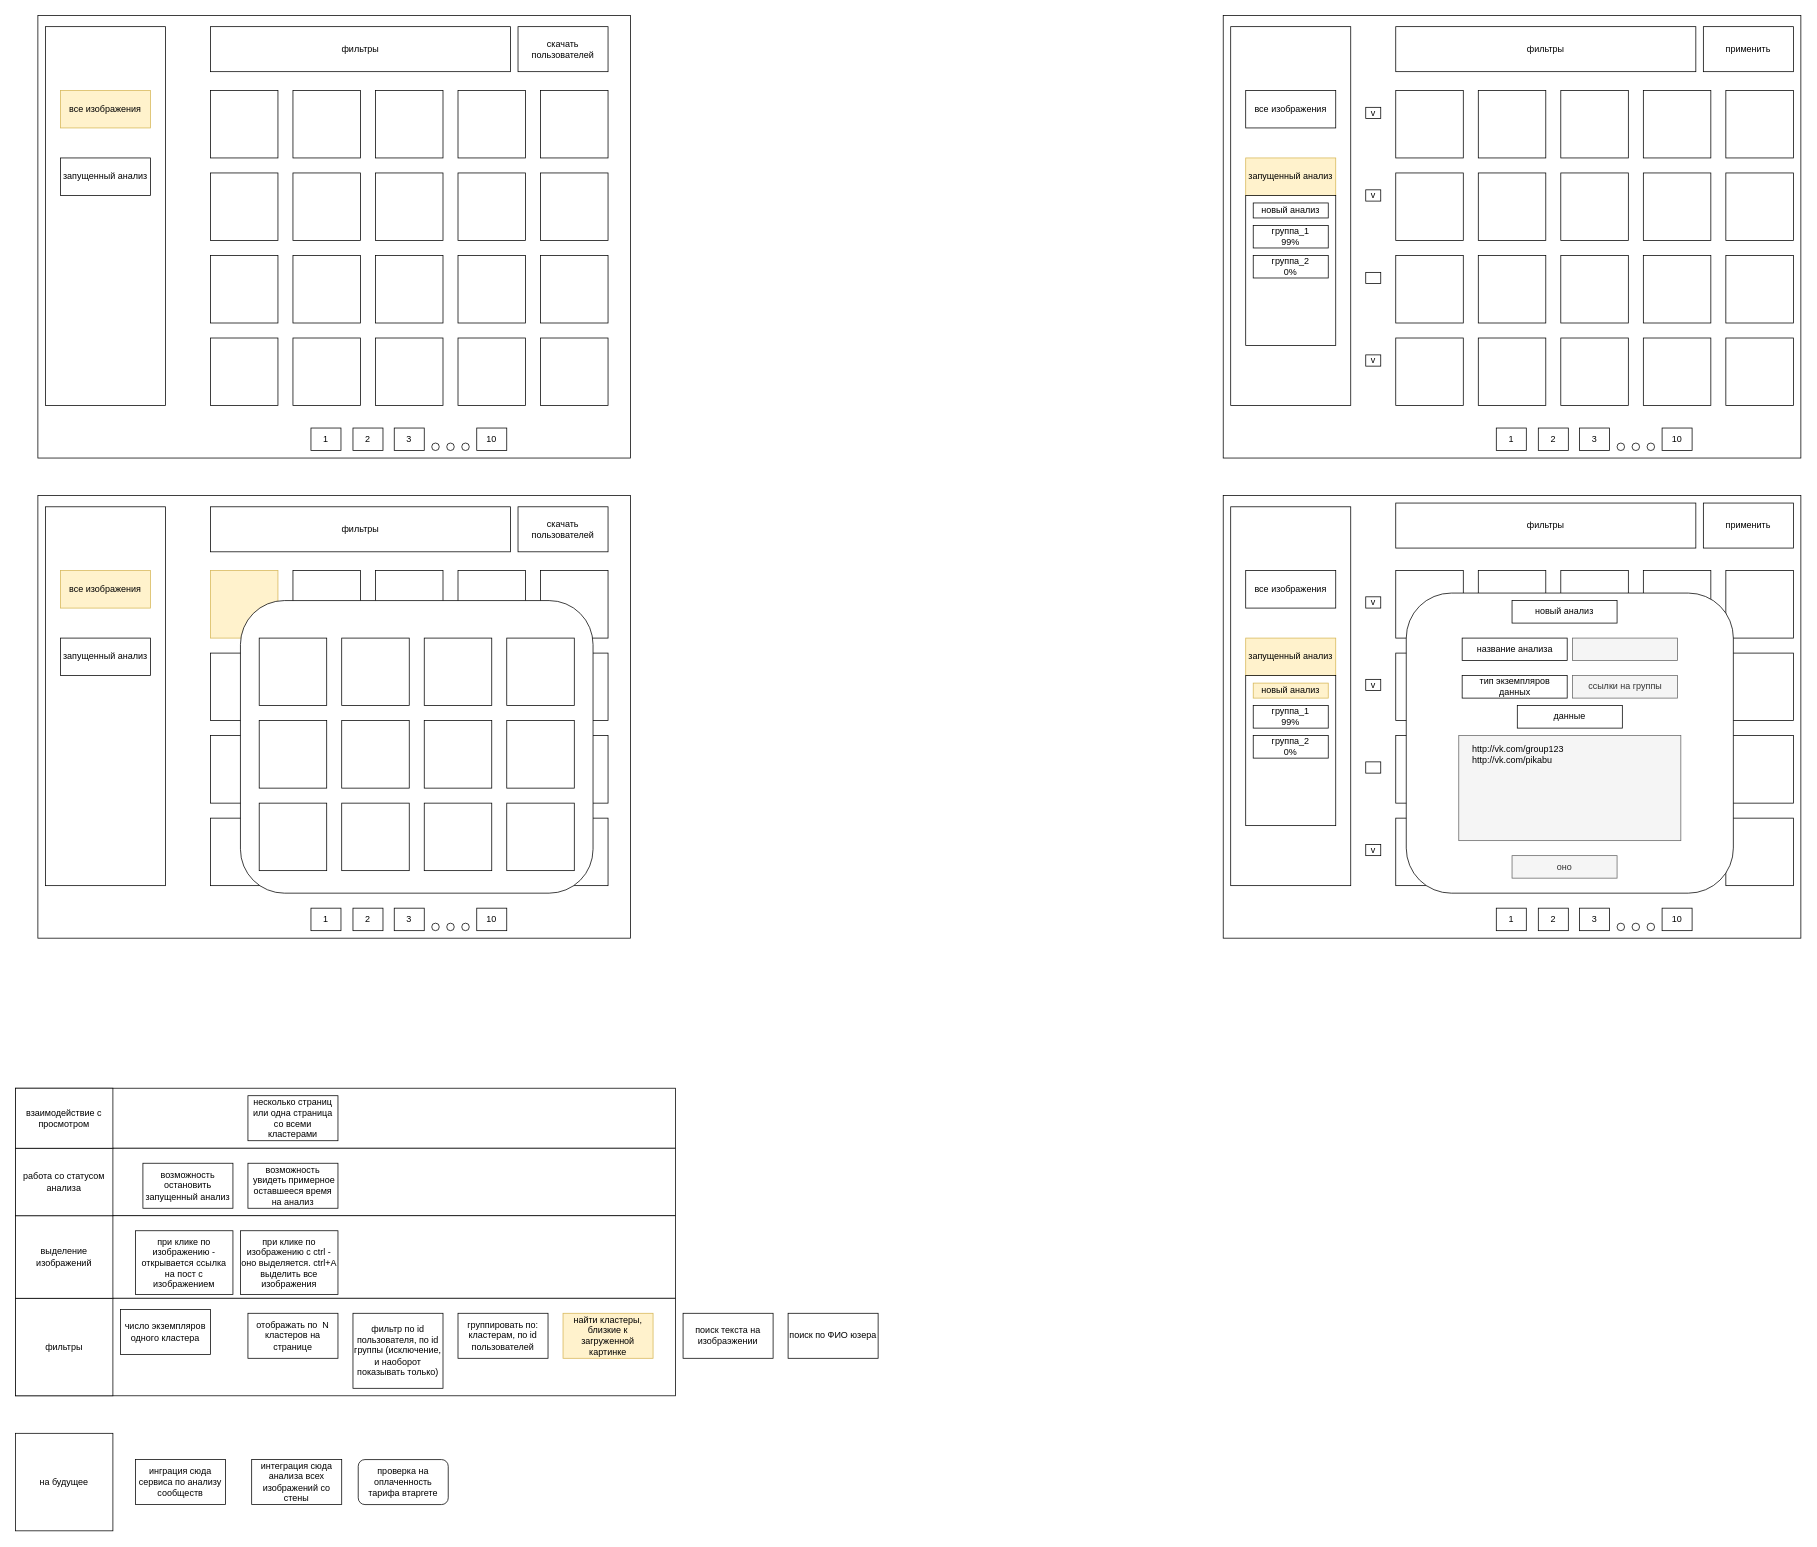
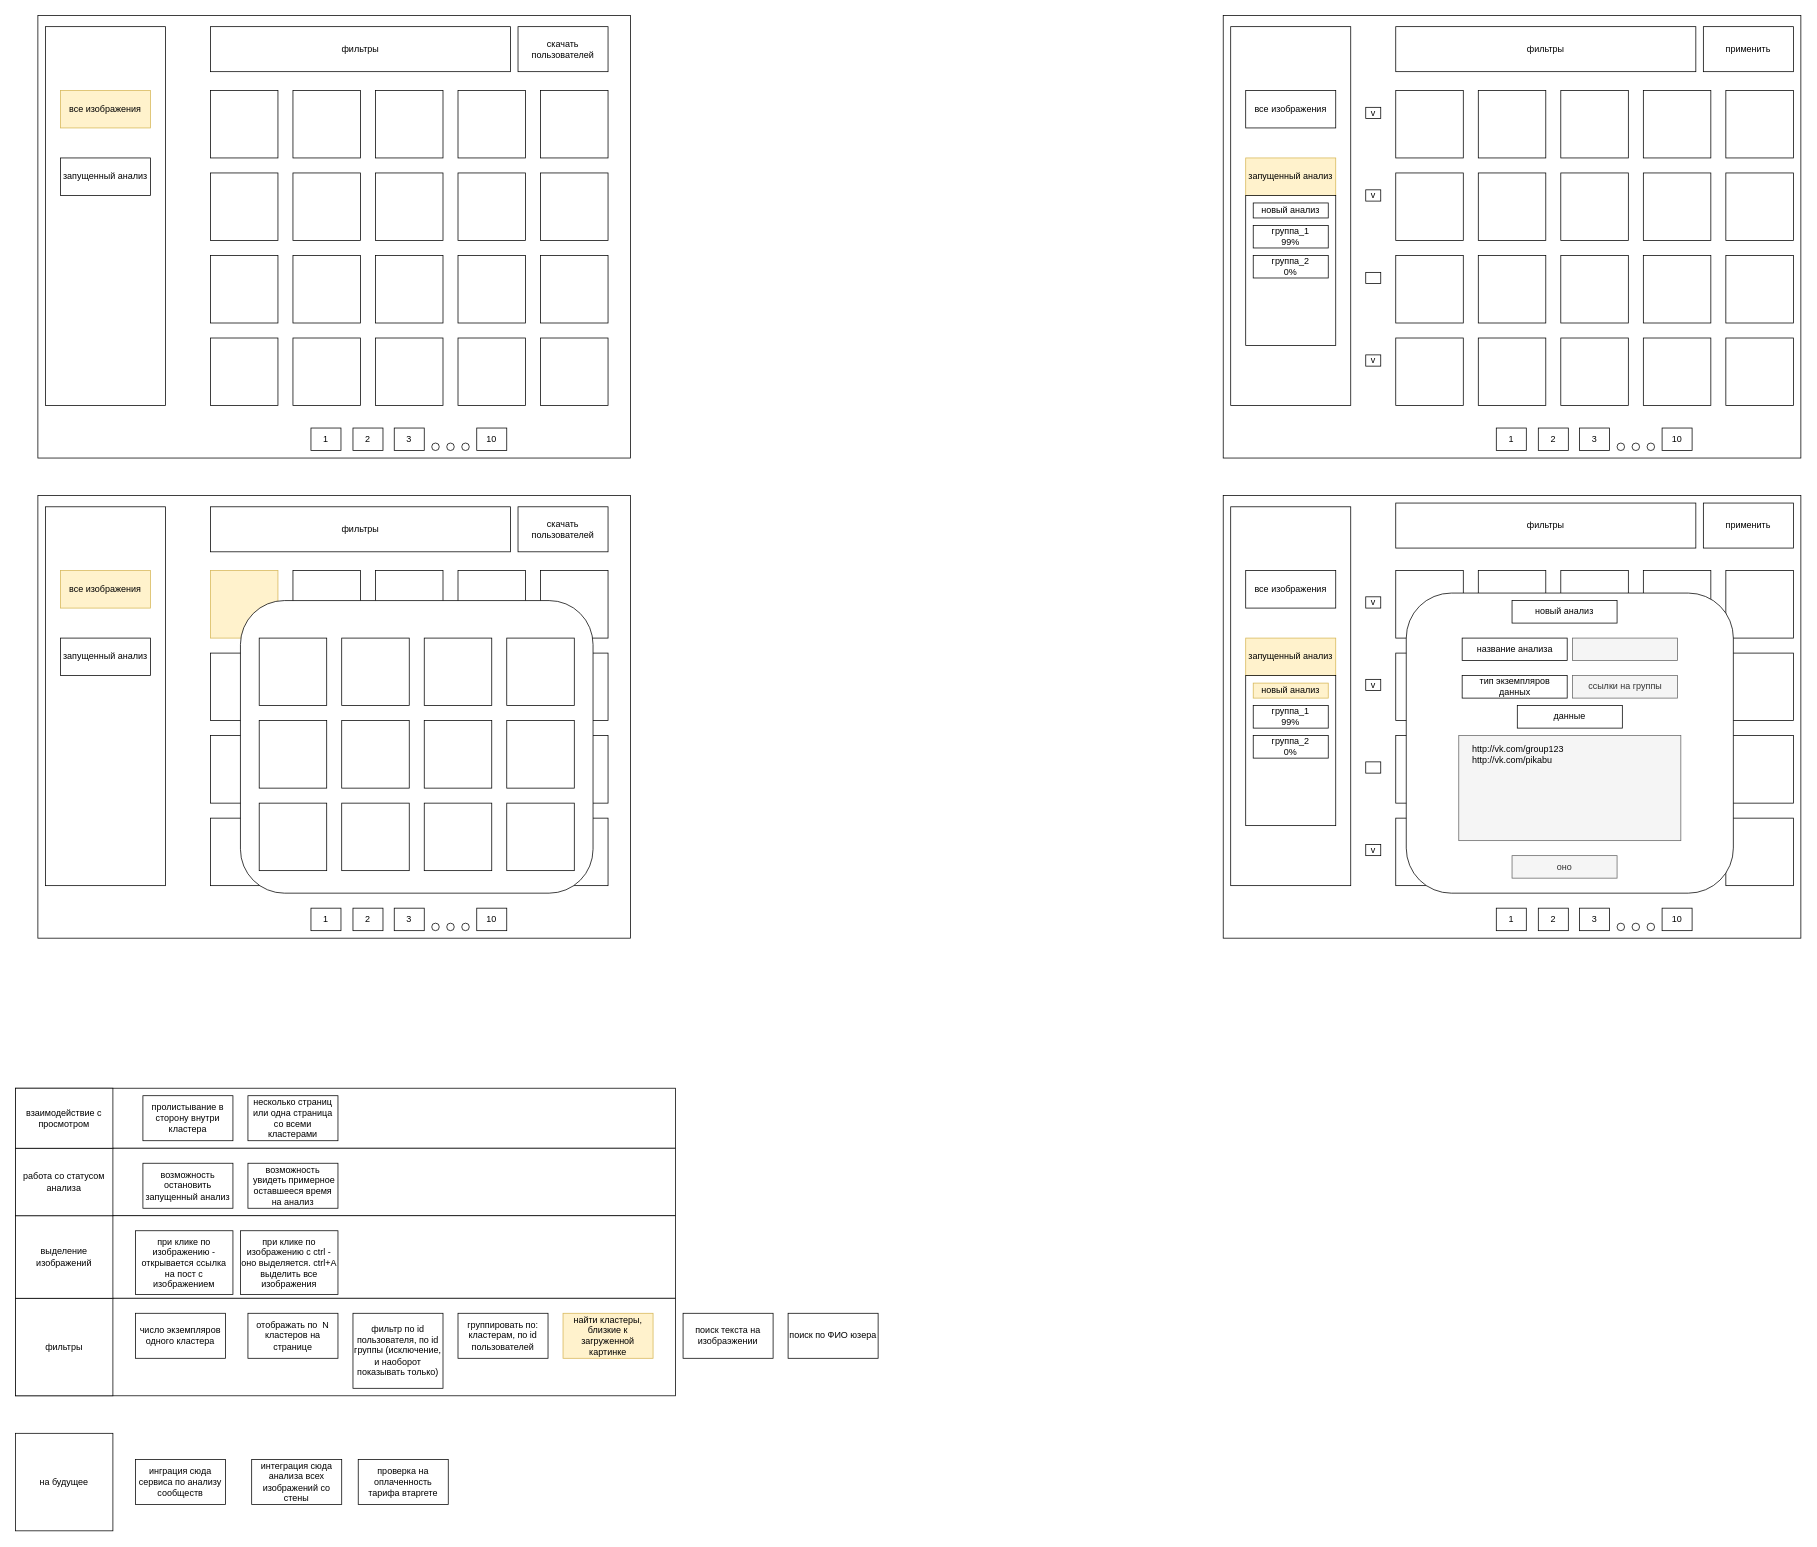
none -> (188, 1118)
(165, 1332) -> (180, 1335)
(403, 1482) -> (403, 1482)
